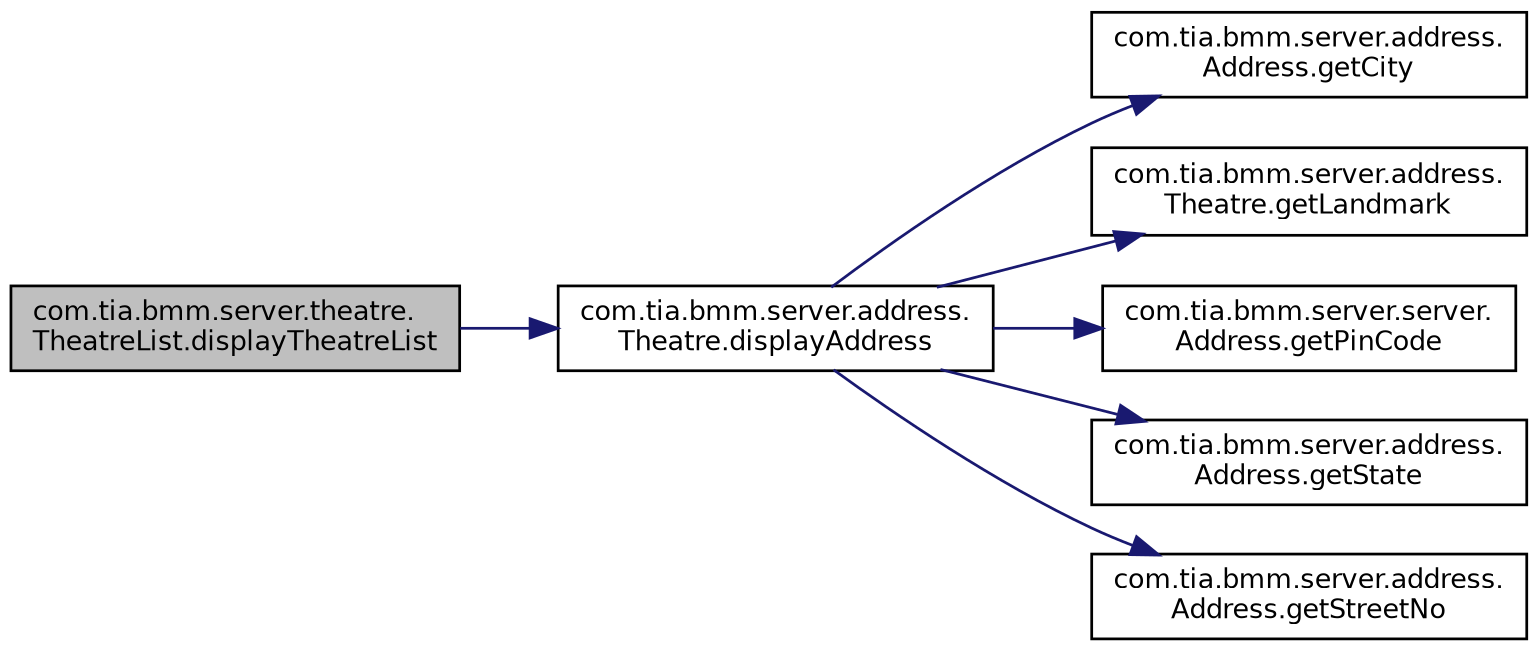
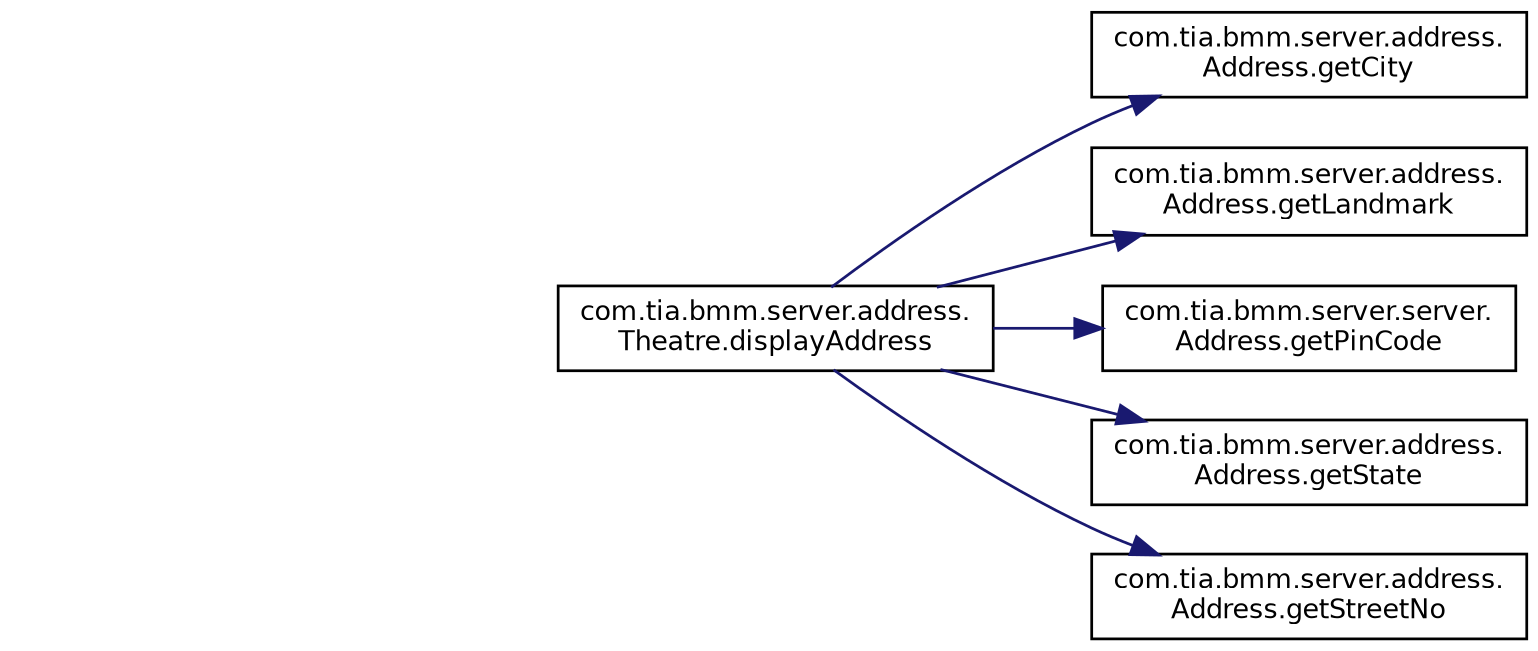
(1309, 192) -> (1309, 192)
(235, 328) -> none
